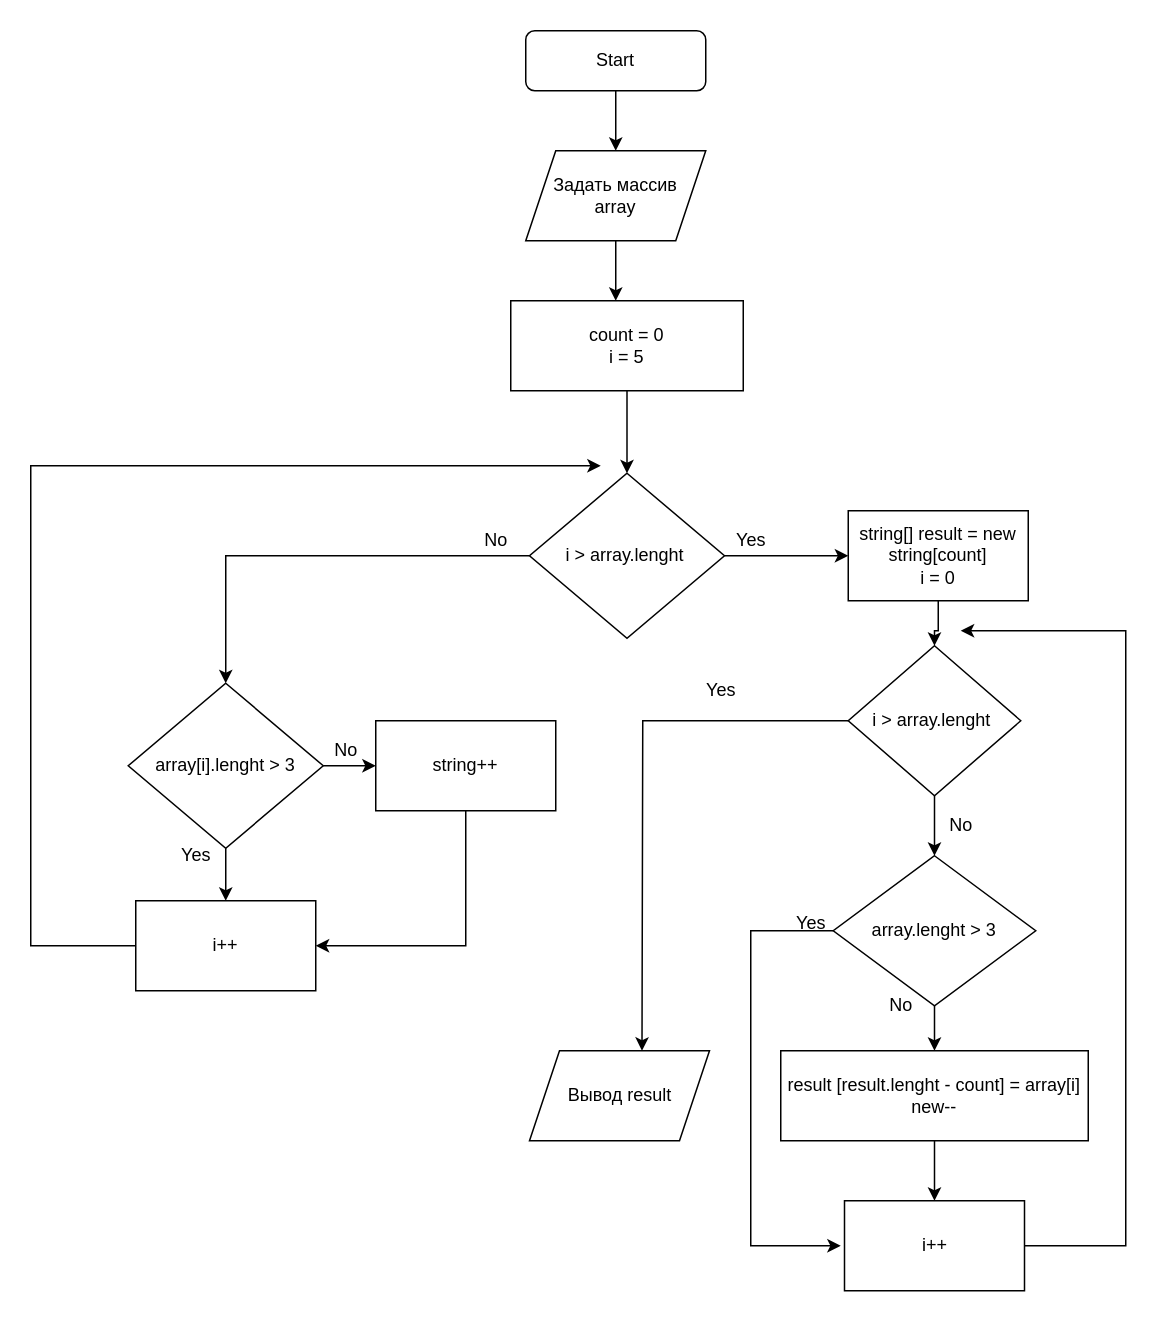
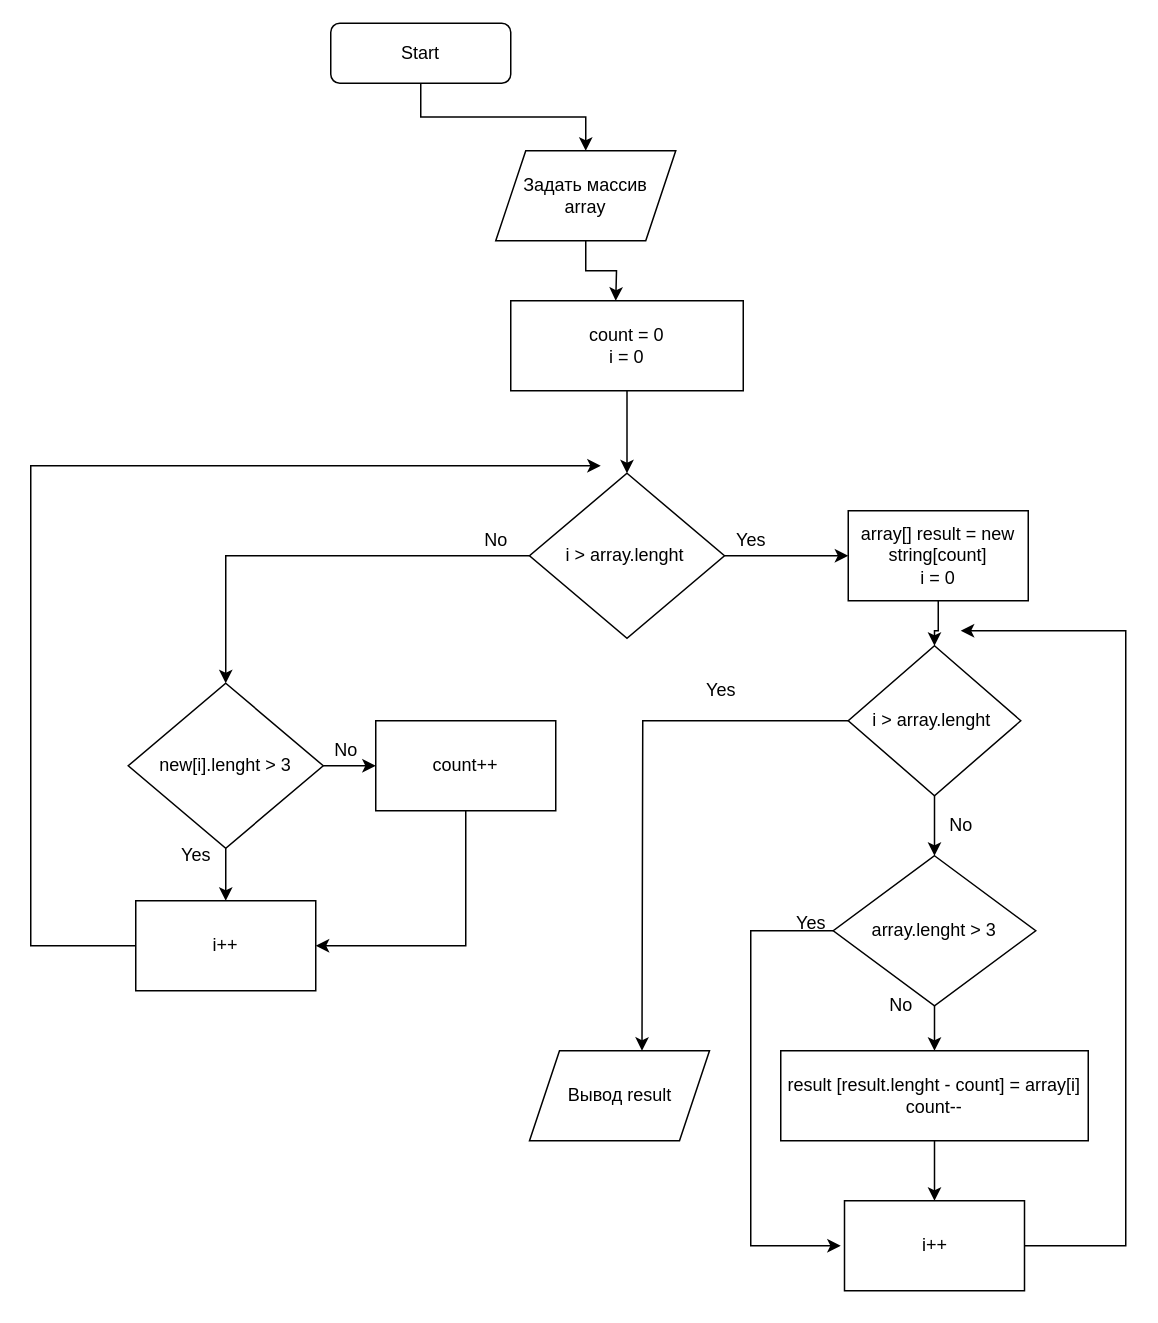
(616, 61) -> (421, 53)
(616, 196) -> (586, 196)
(627, 346) -> (627, 346)
(938, 556) -> (938, 556)
(226, 766) -> (226, 766)
(466, 766) -> (466, 766)
(935, 1096) -> (935, 1096)
